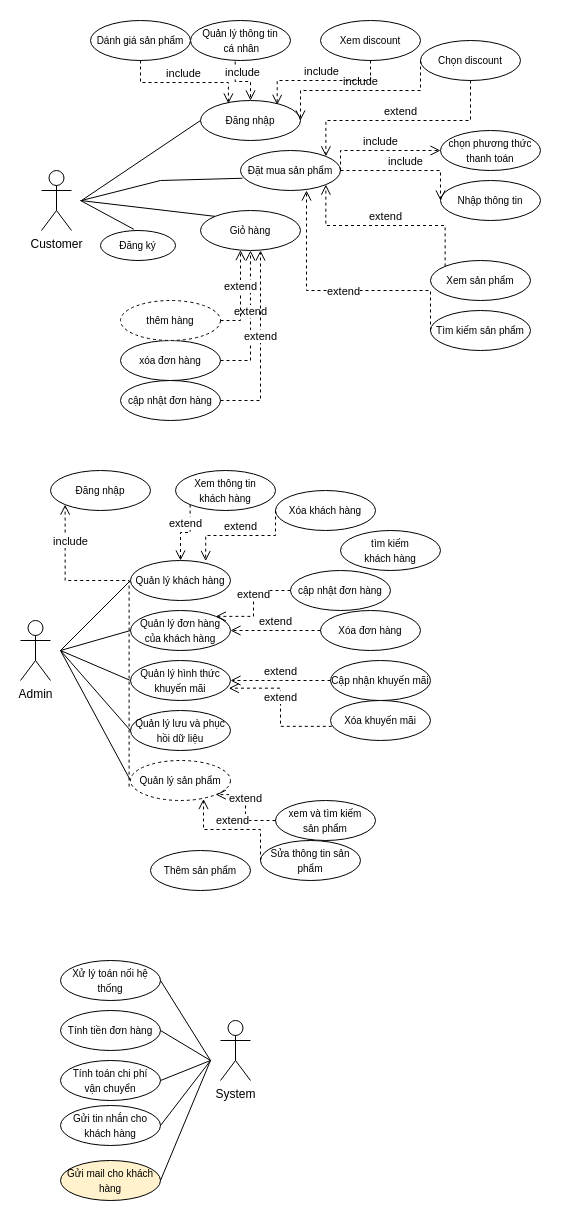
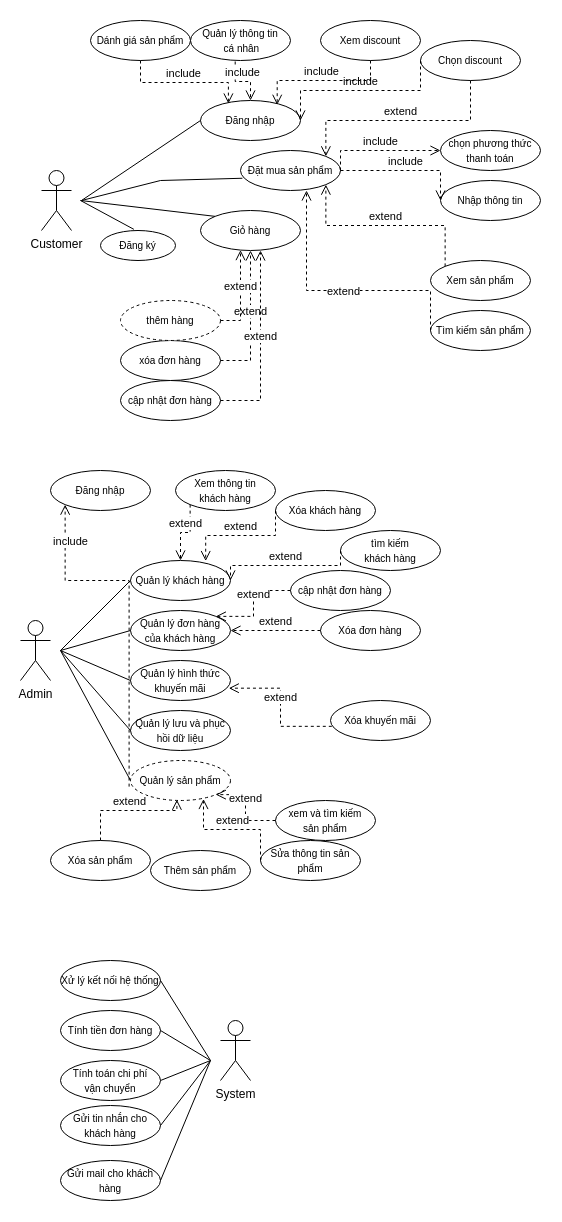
none -> (285, 566)
(283, 681) -> none
(381, 681) -> none
none -> (128, 811)
none -> (101, 861)
(111, 981) -> (111, 981)
(111, 1181) -> (111, 1181)
